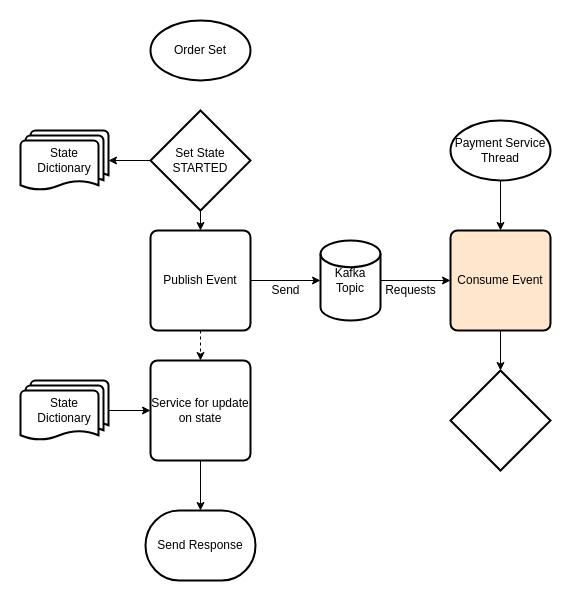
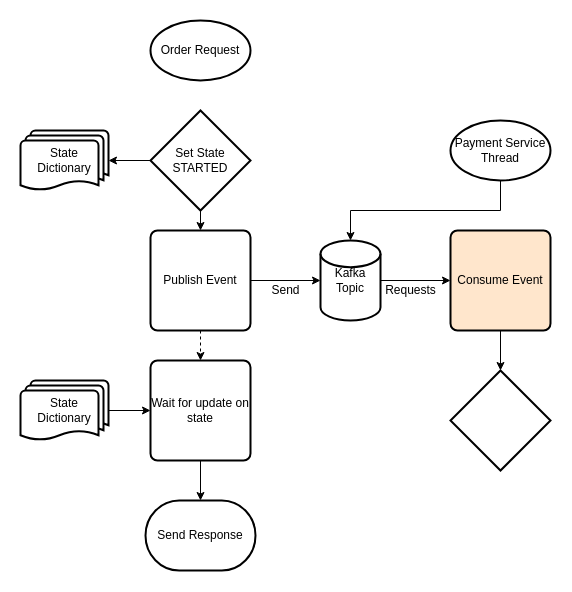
(201, 51) -> (201, 51)
(501, 216) -> (416, 211)
(201, 411) -> (201, 411)
(201, 546) -> (201, 536)
